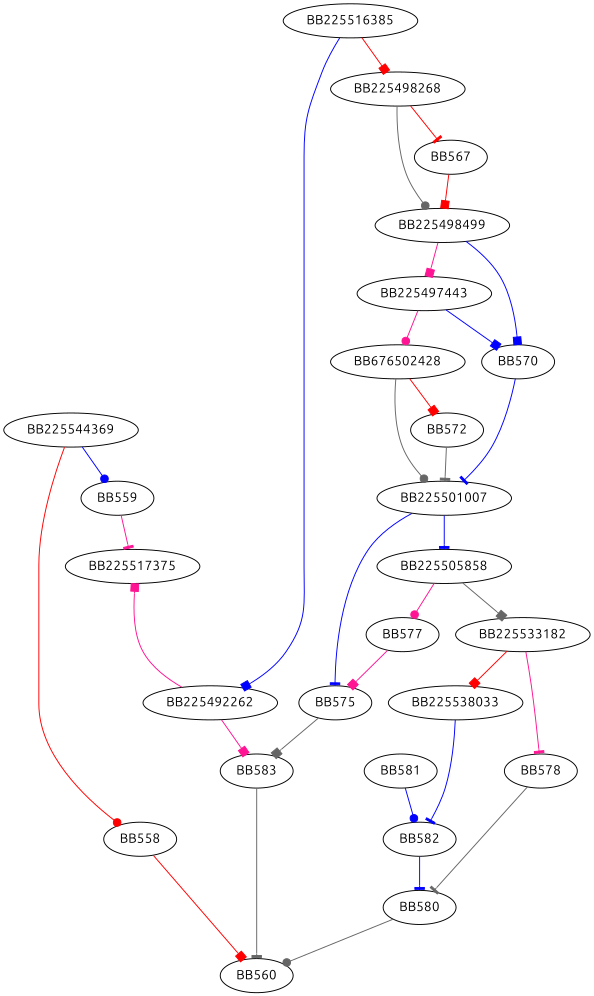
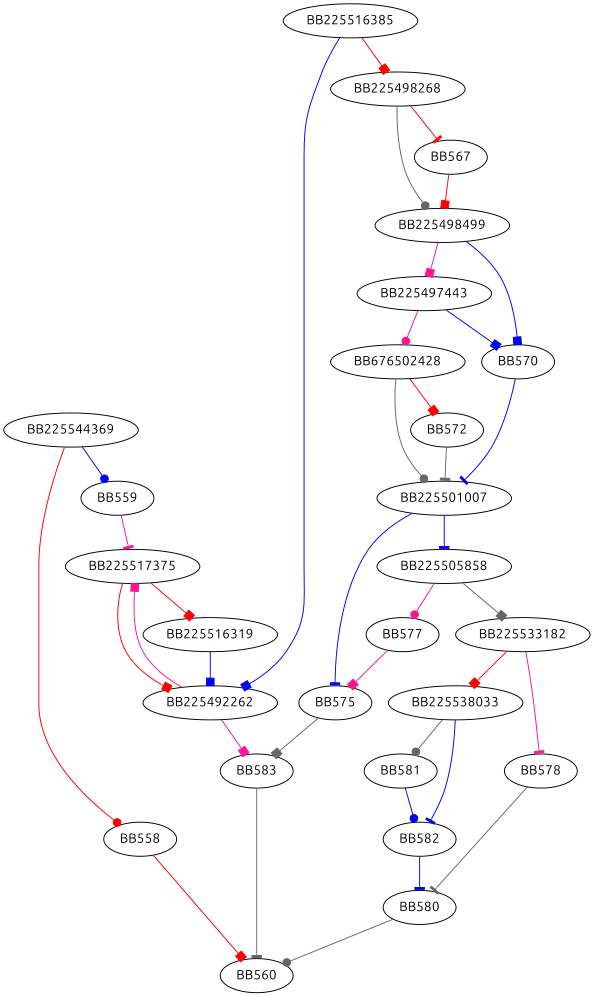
none -> (210, 635)
none -> (122, 642)
none -> (430, 734)
